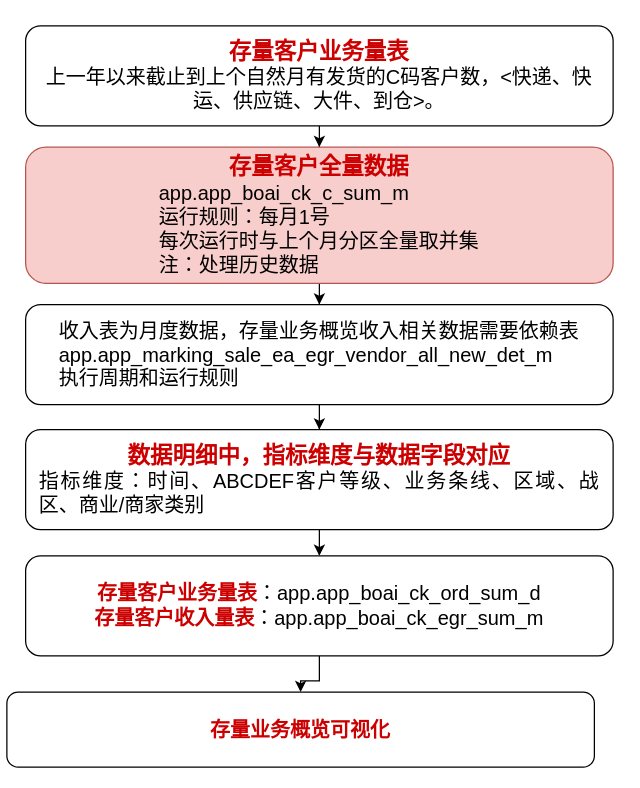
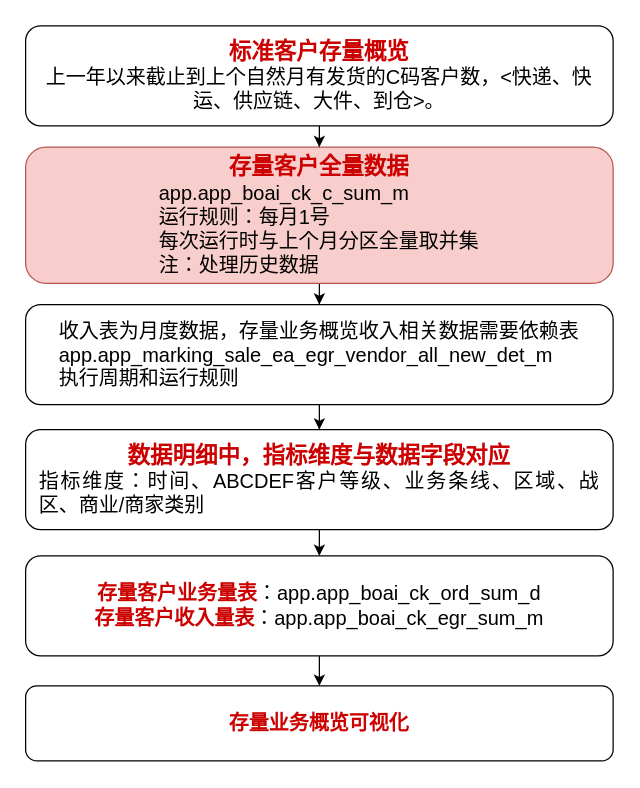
(319, 76) -> (319, 76)
(301, 729) -> (319, 723)
